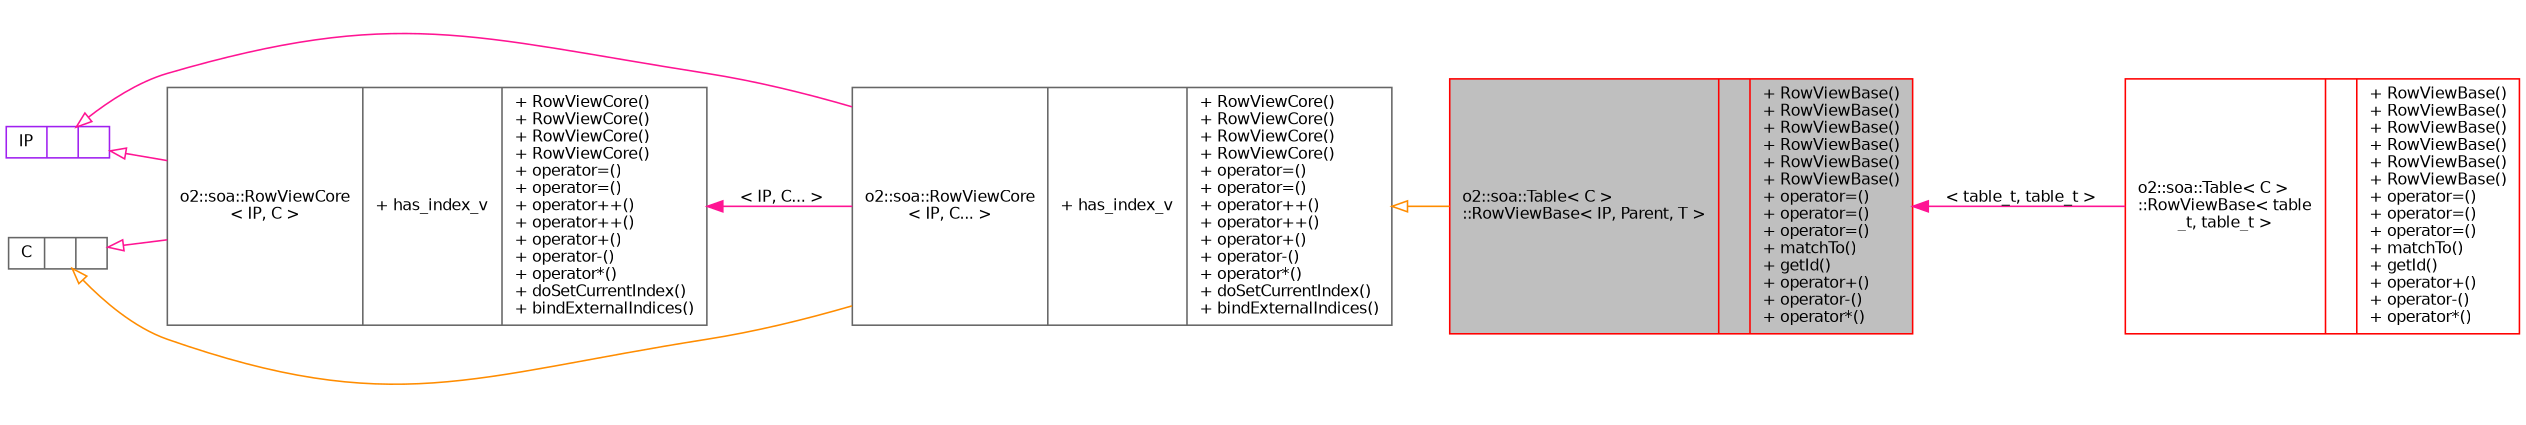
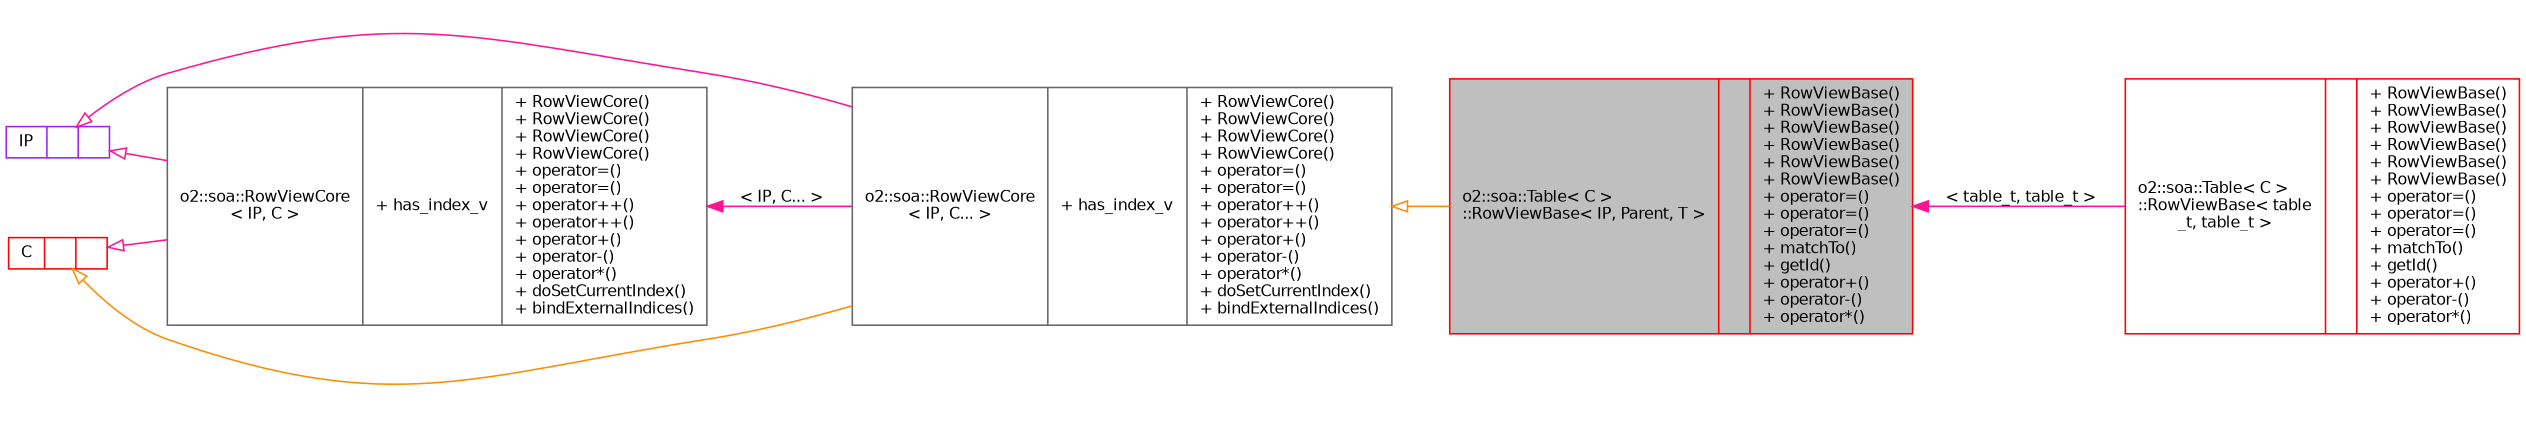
(58, 253) -> (58, 253)
